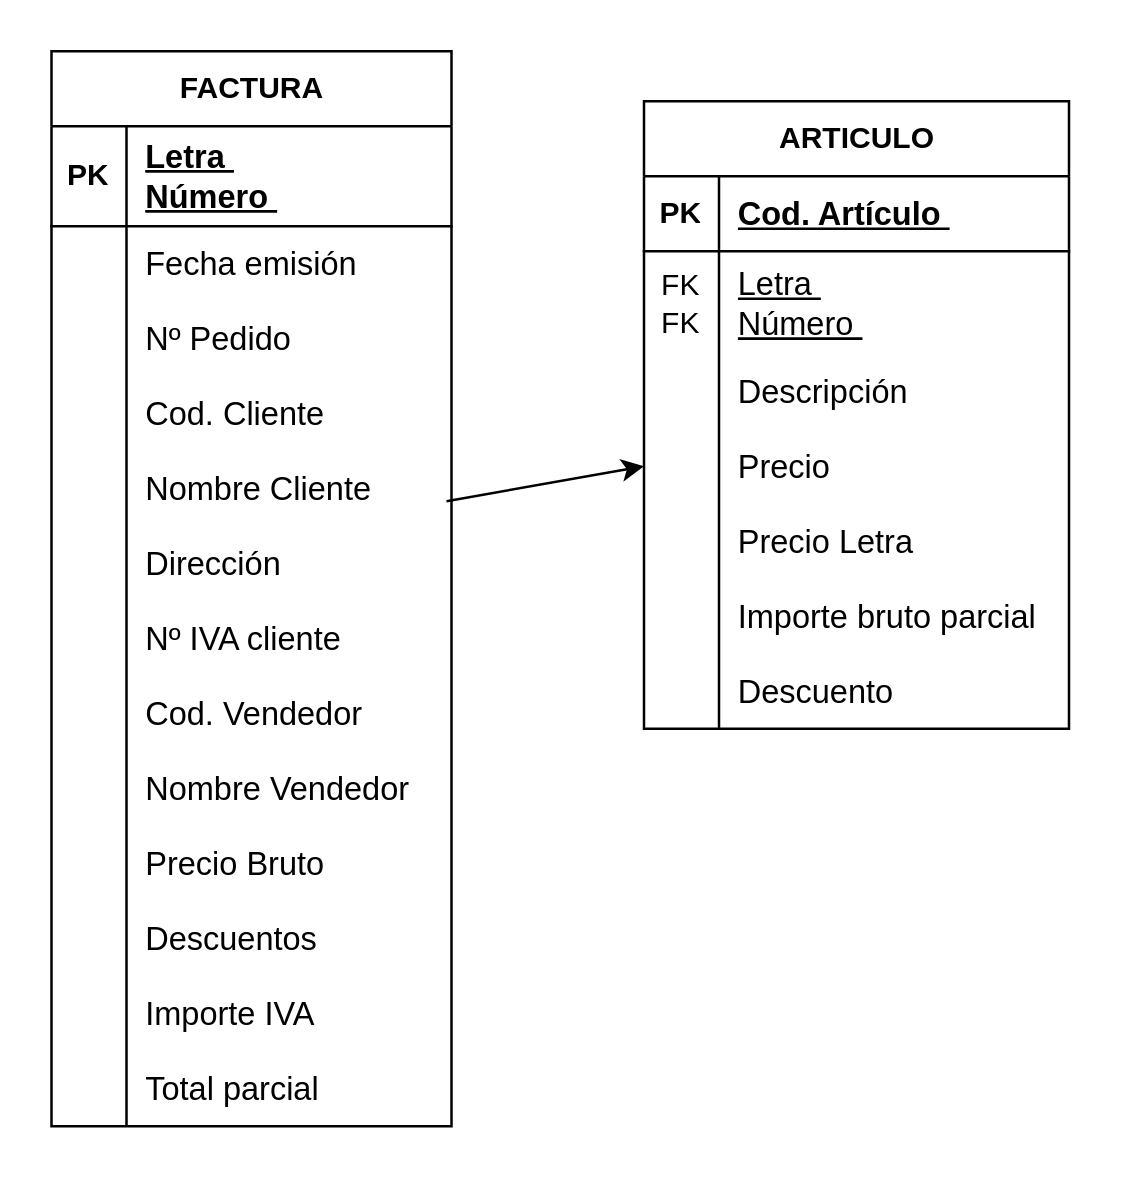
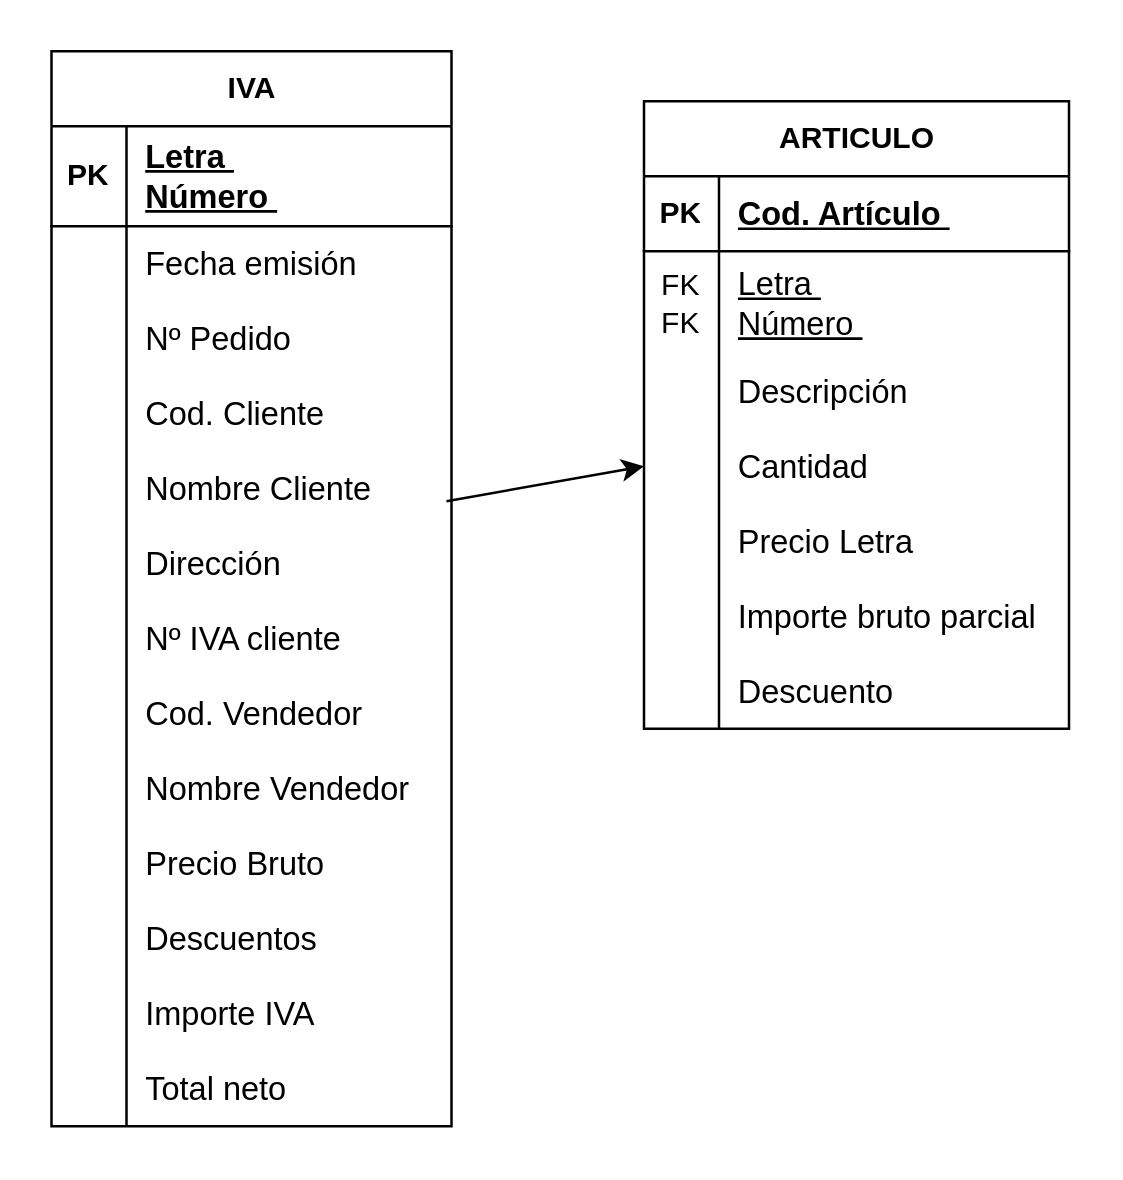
(253, 89) -> (253, 89)
(785, 466) -> (802, 466)
(240, 1089) -> (222, 1089)
